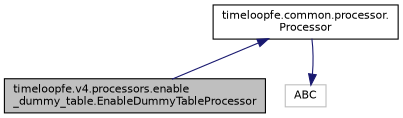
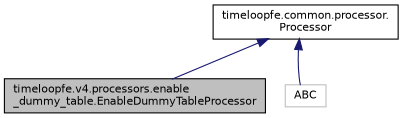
(313, 56) -> (298, 68)
